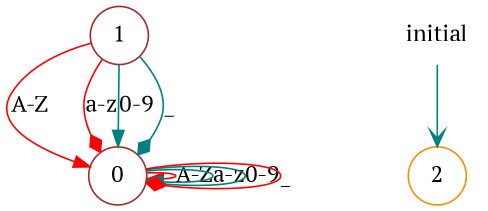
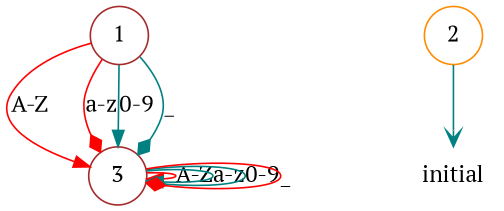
(437, 98) -> (453, 98)
(118, 176) -> (118, 176)
